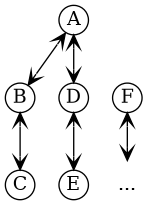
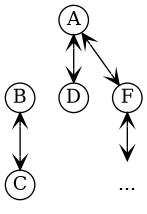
(47, 59) -> (101, 59)
(74, 185) -> none
